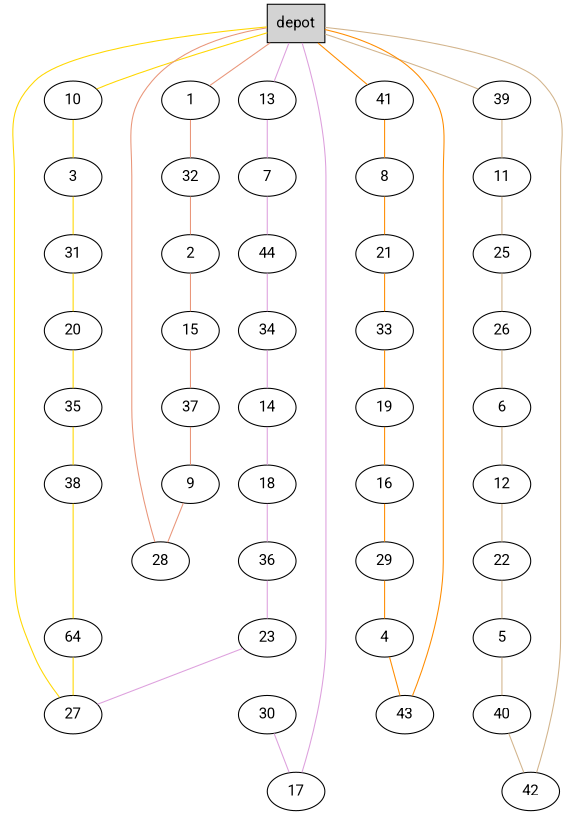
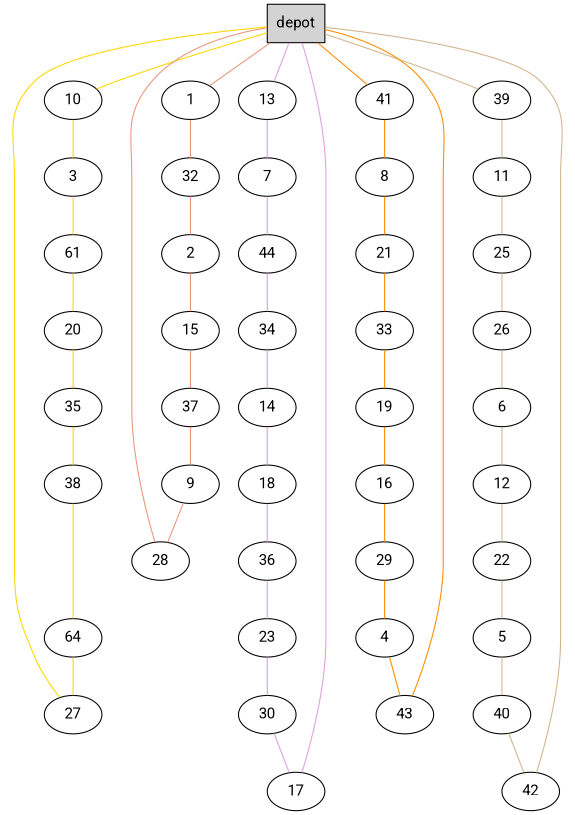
(73, 254) -> (73, 254)
(170, 676) -> (267, 676)
